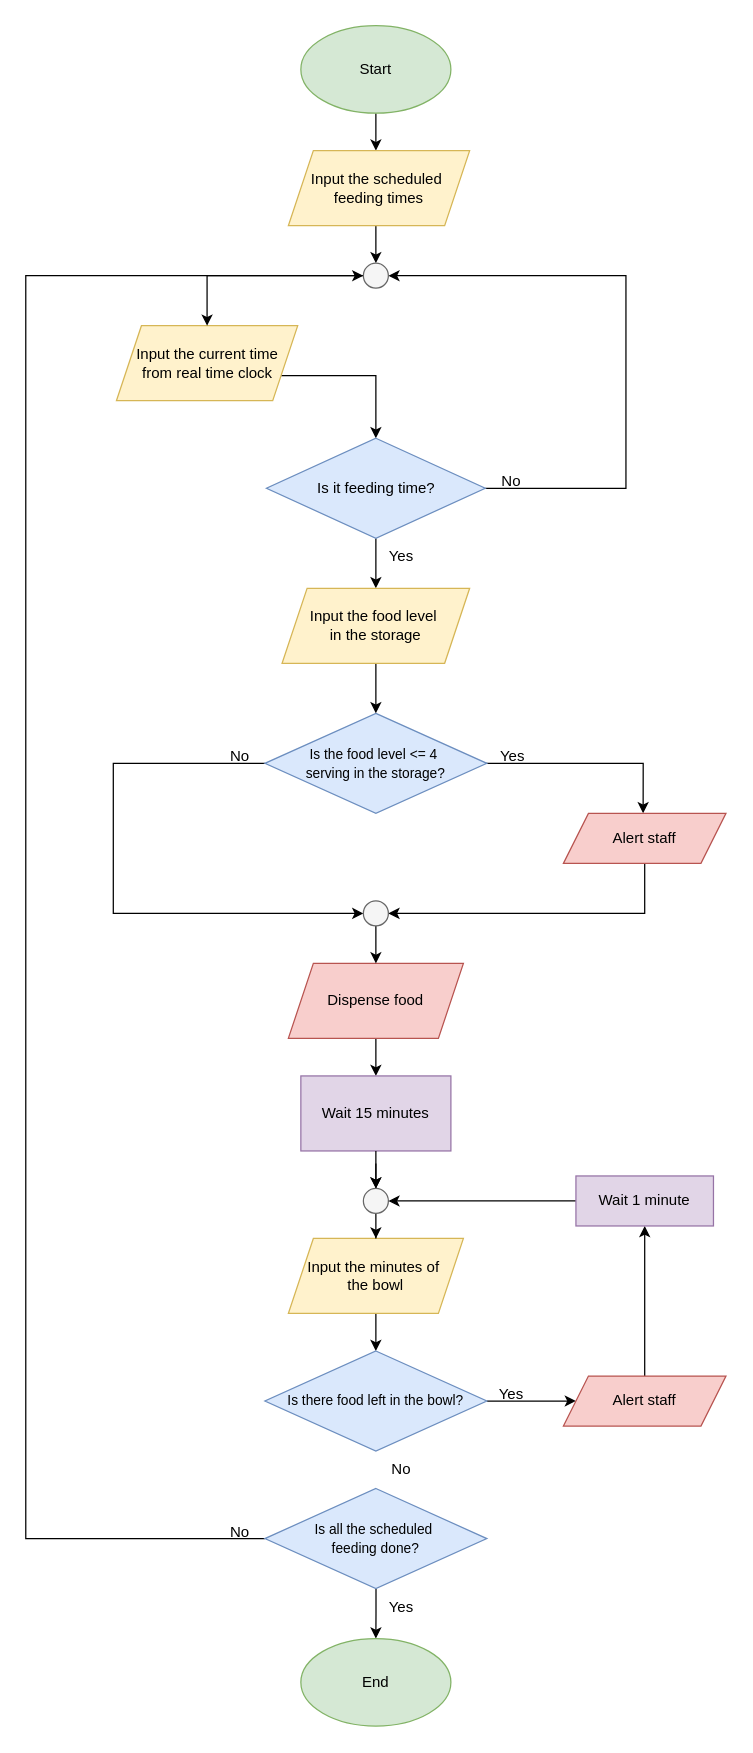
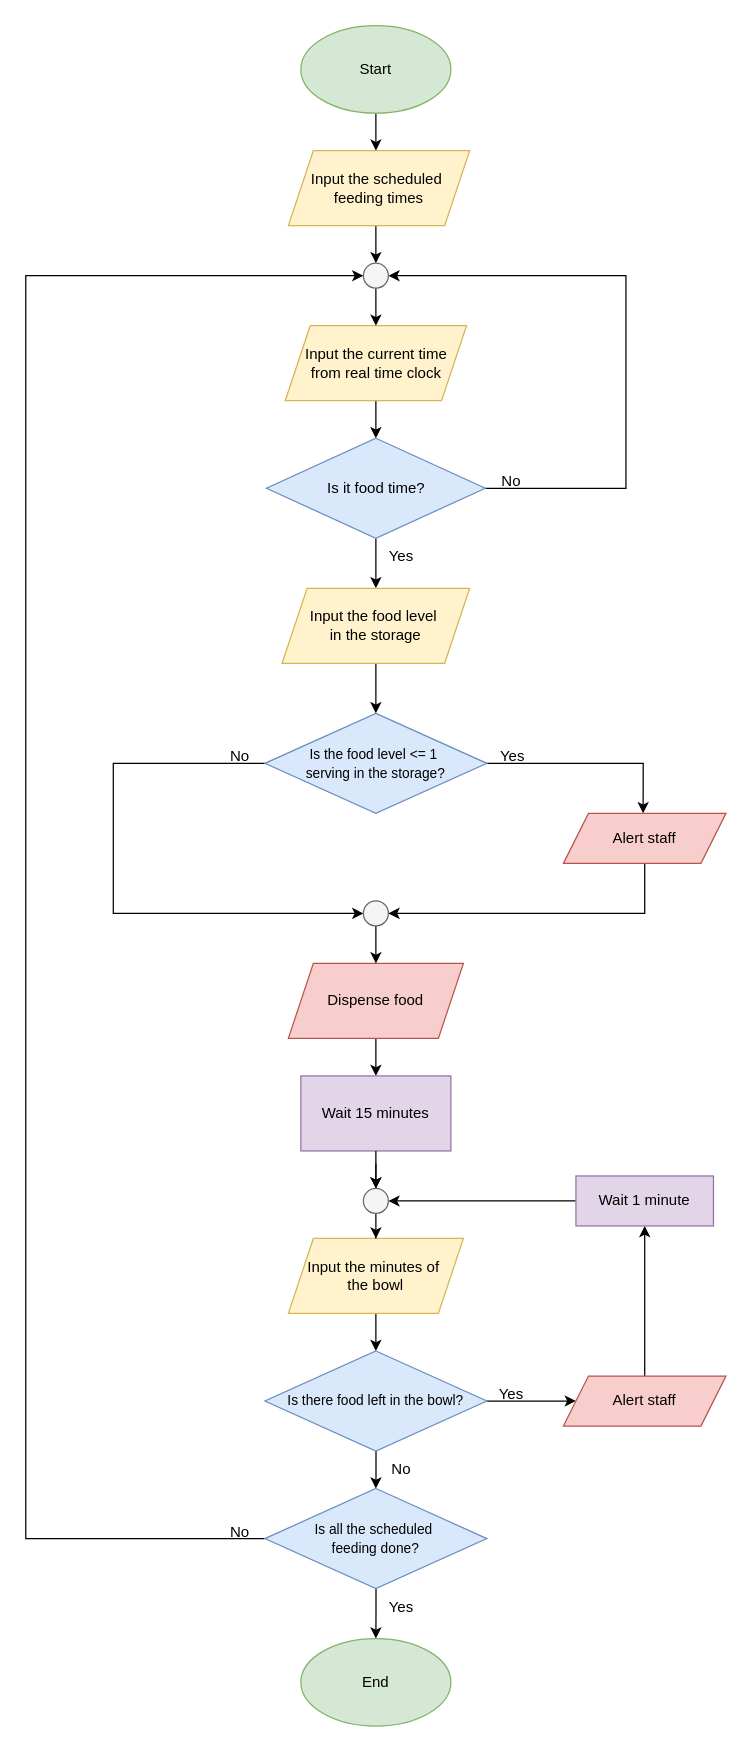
(207, 363) -> (376, 363)
(376, 488) -> (376, 488)
(376, 763) -> (376, 763)
none -> (376, 1465)
